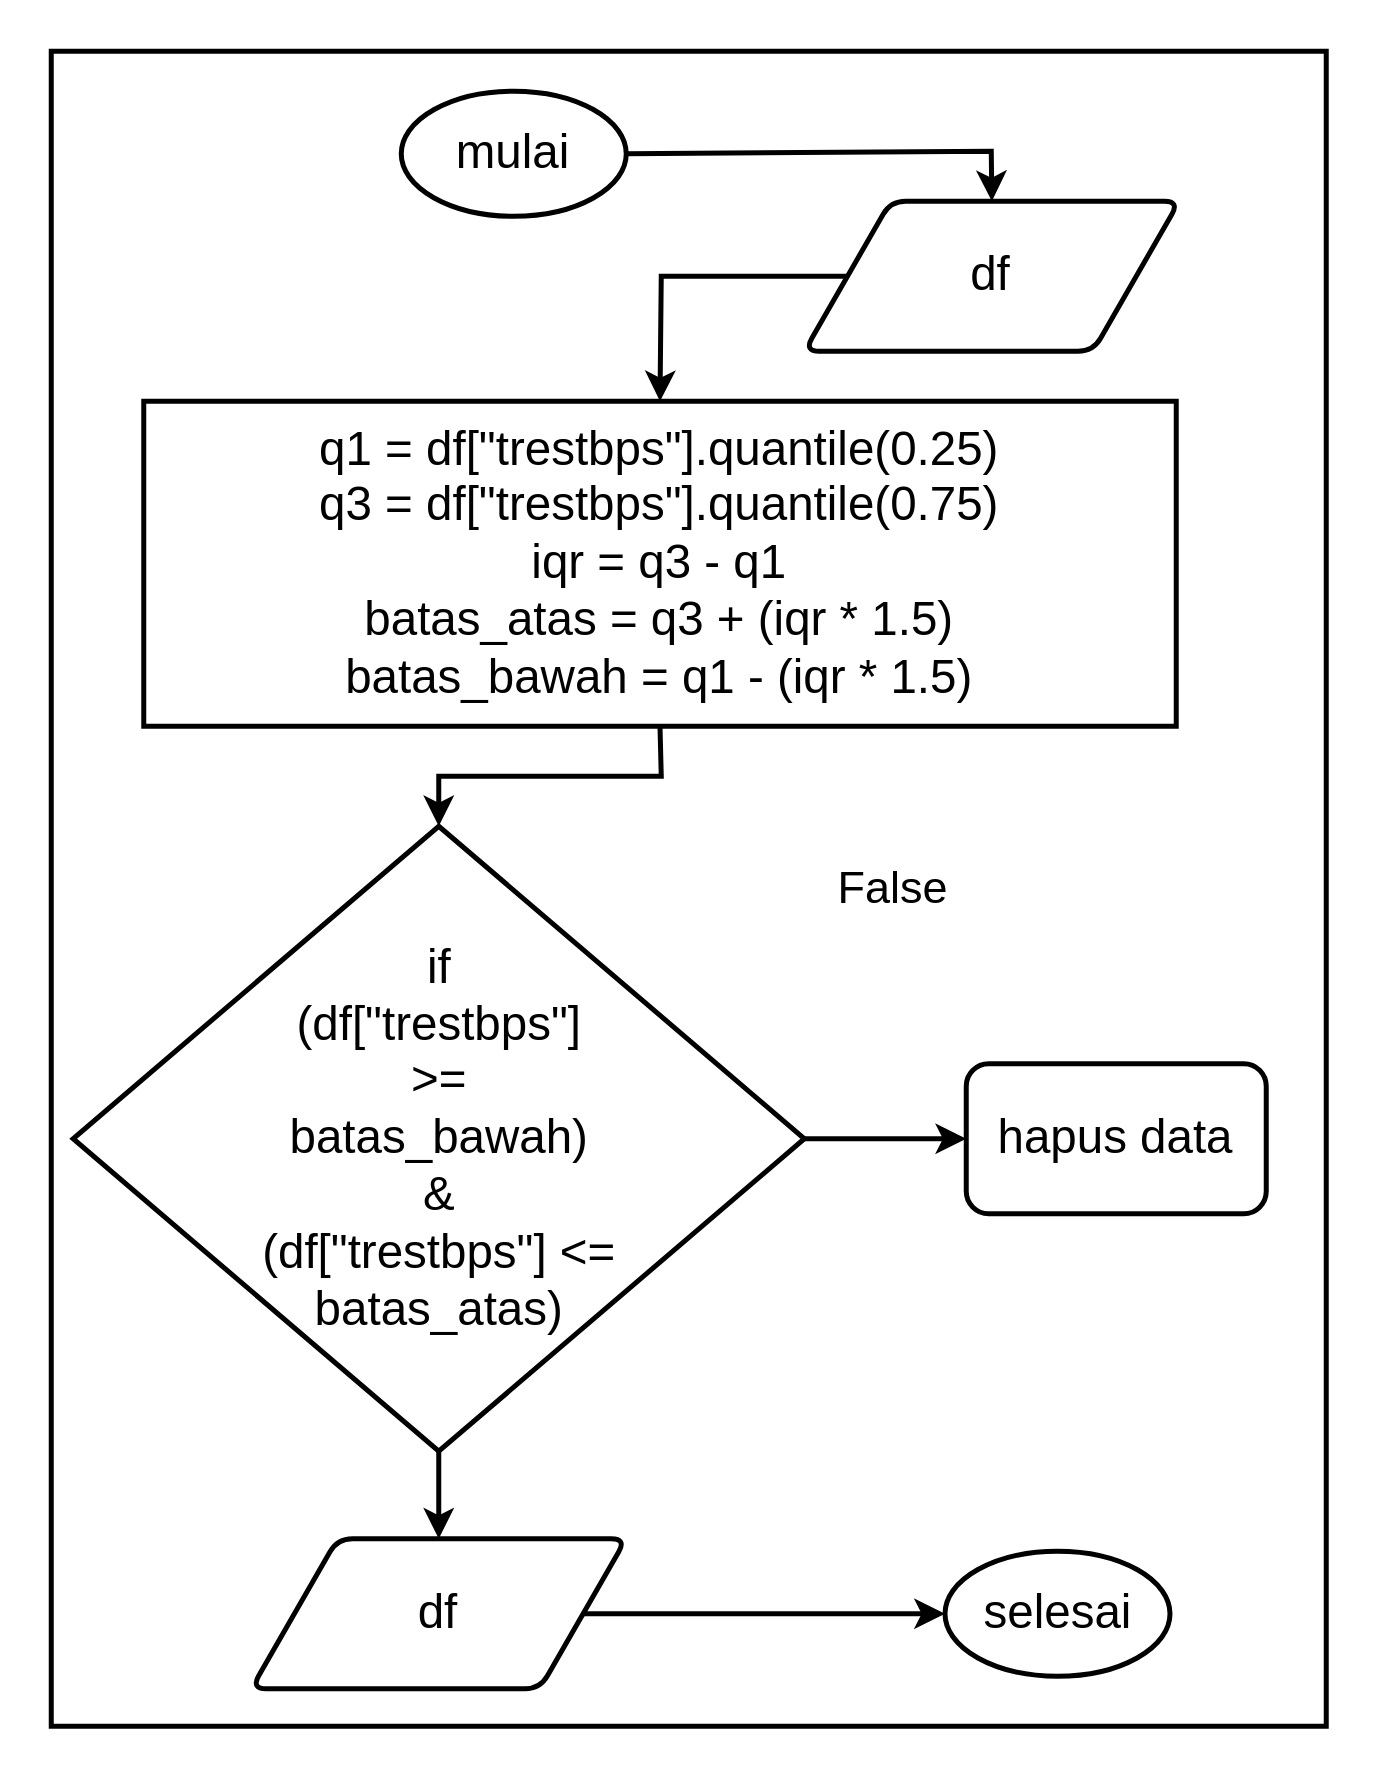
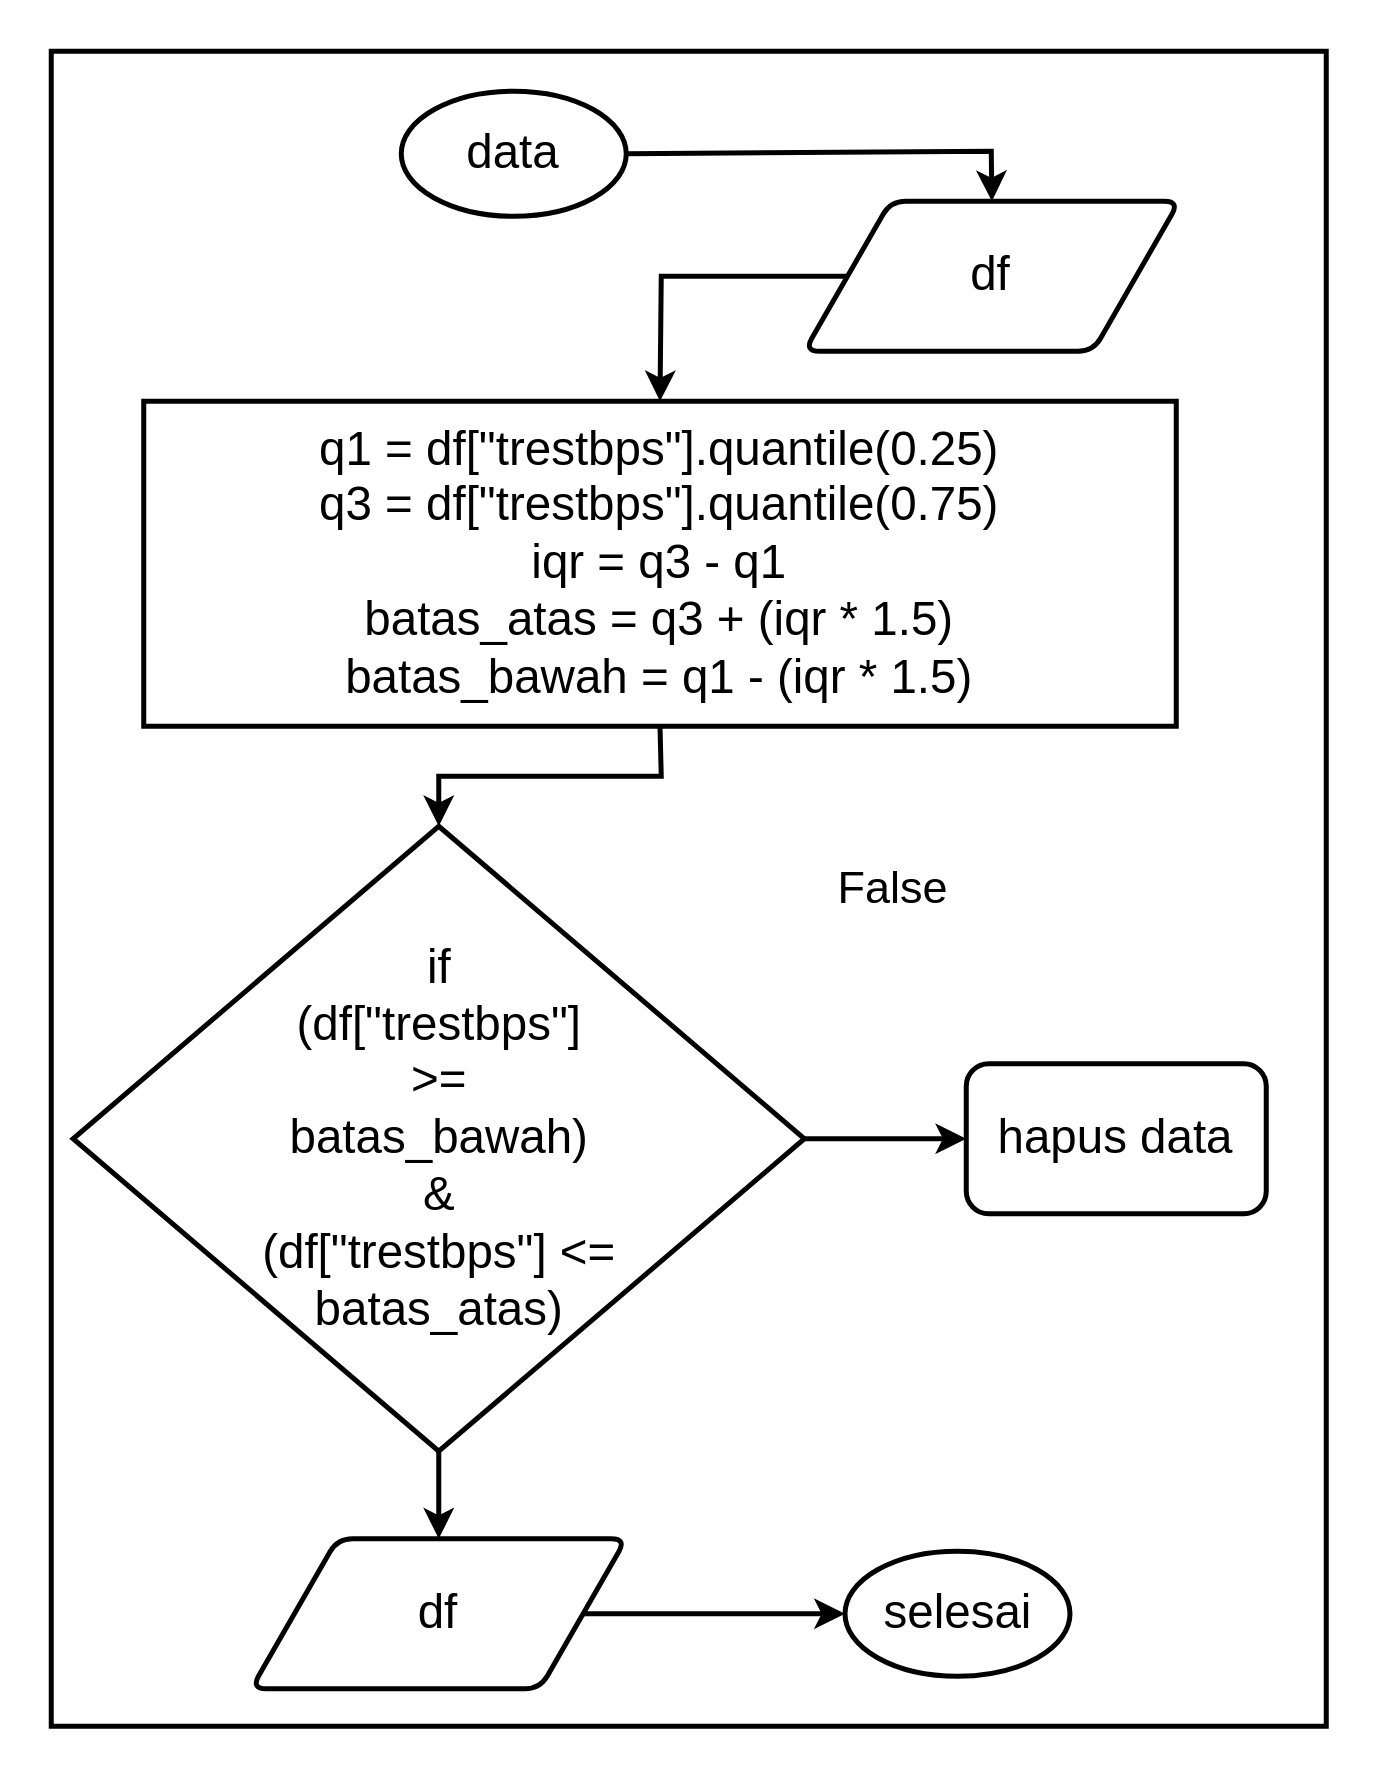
(514, 154) -> (514, 154)
(1058, 1614) -> (958, 1614)
